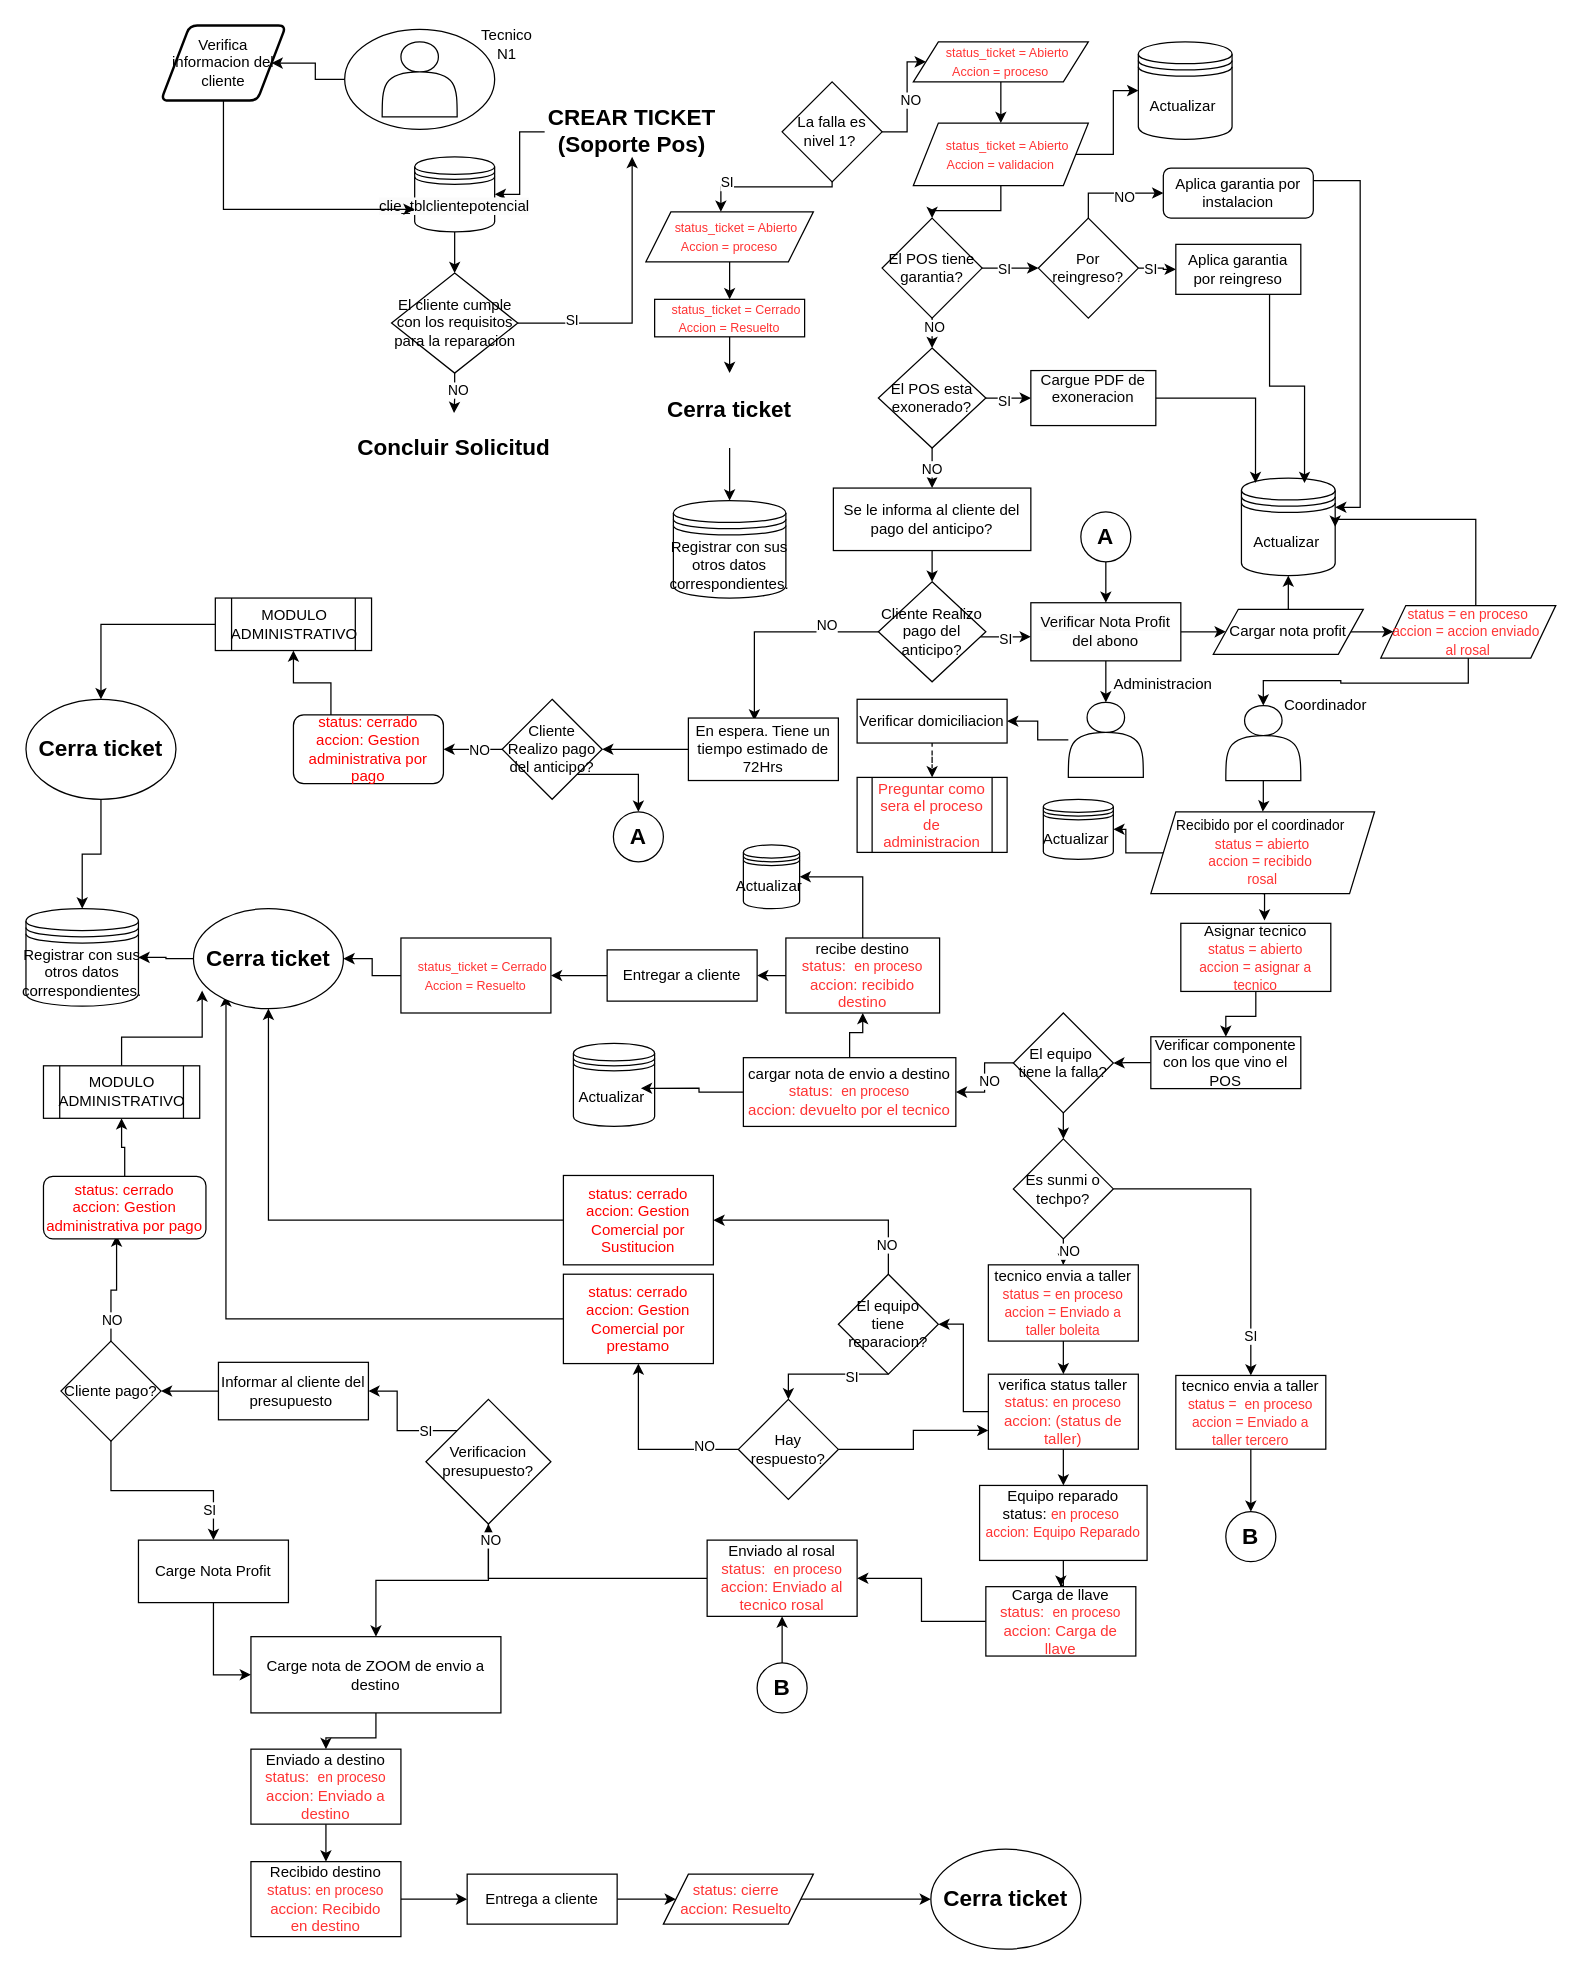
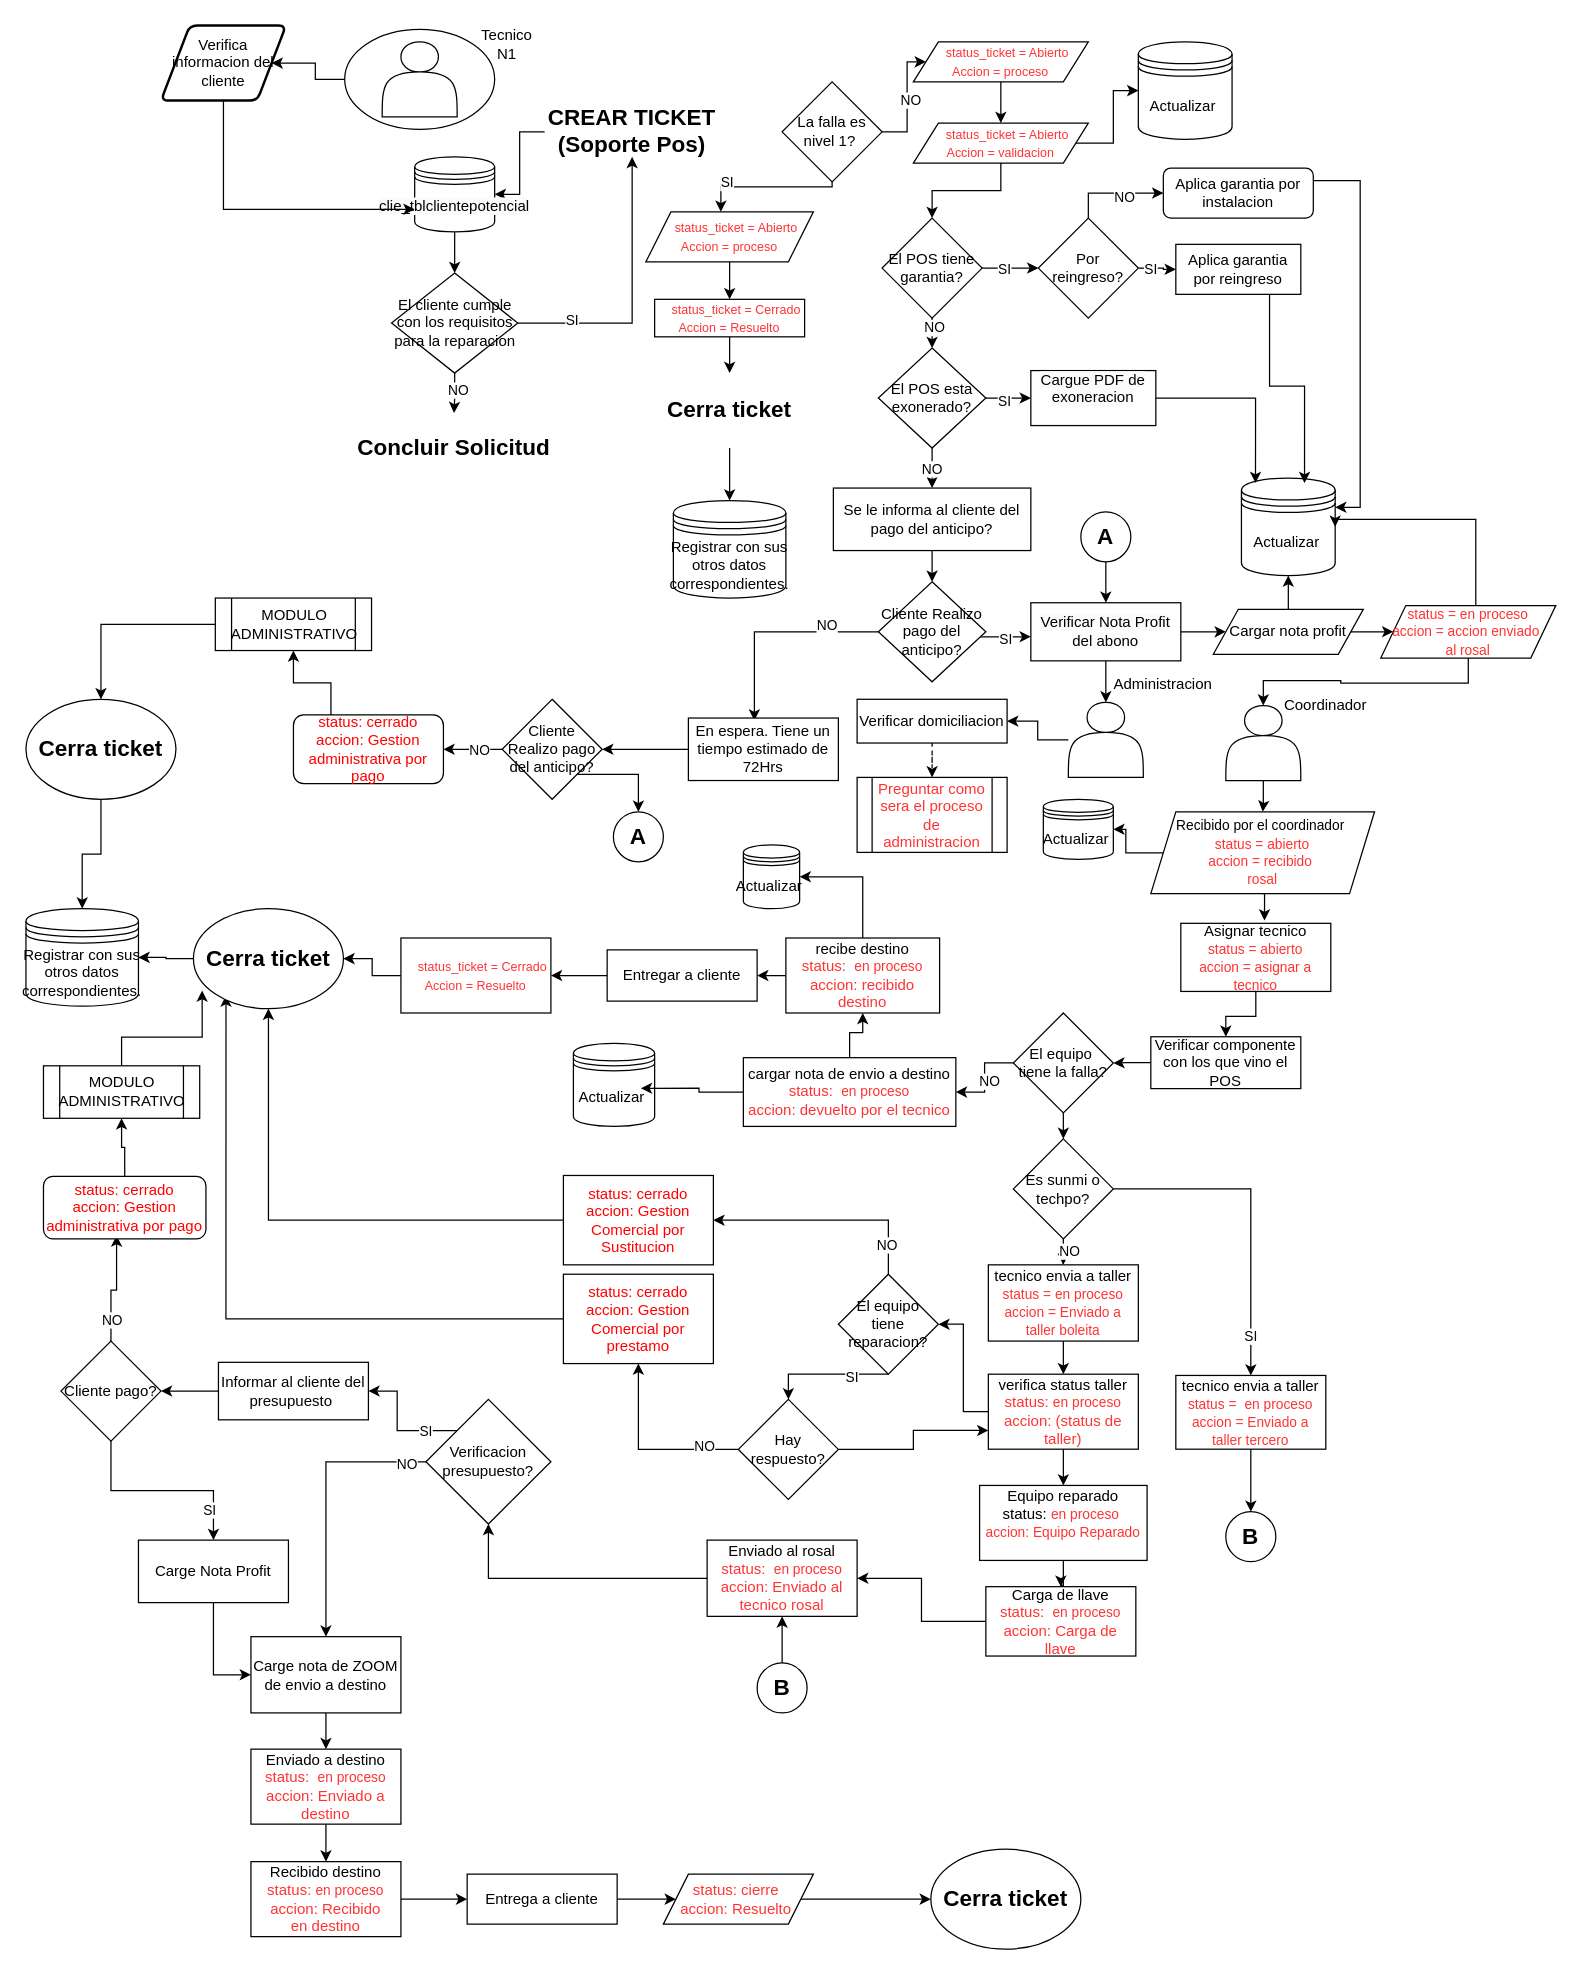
(1001, 154) -> (1001, 143)
(376, 1675) -> (326, 1675)
